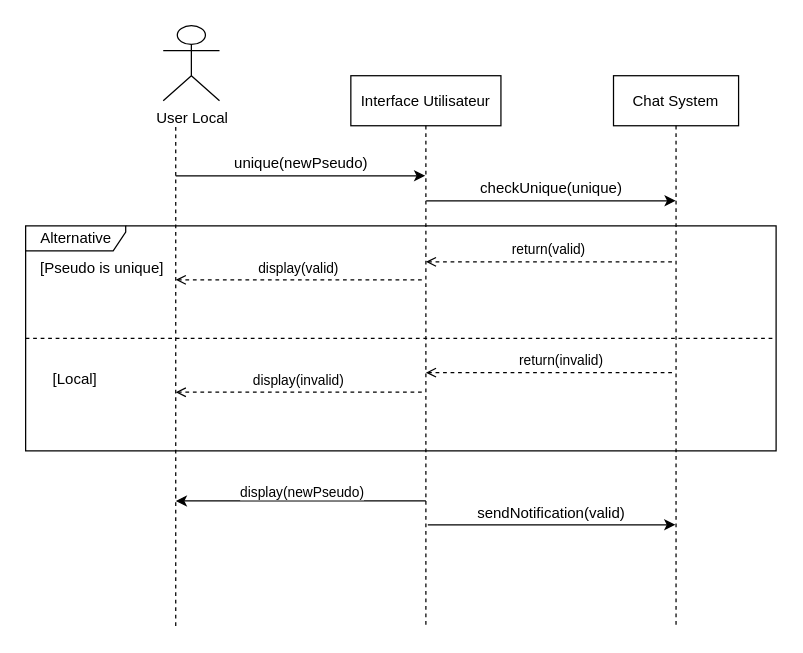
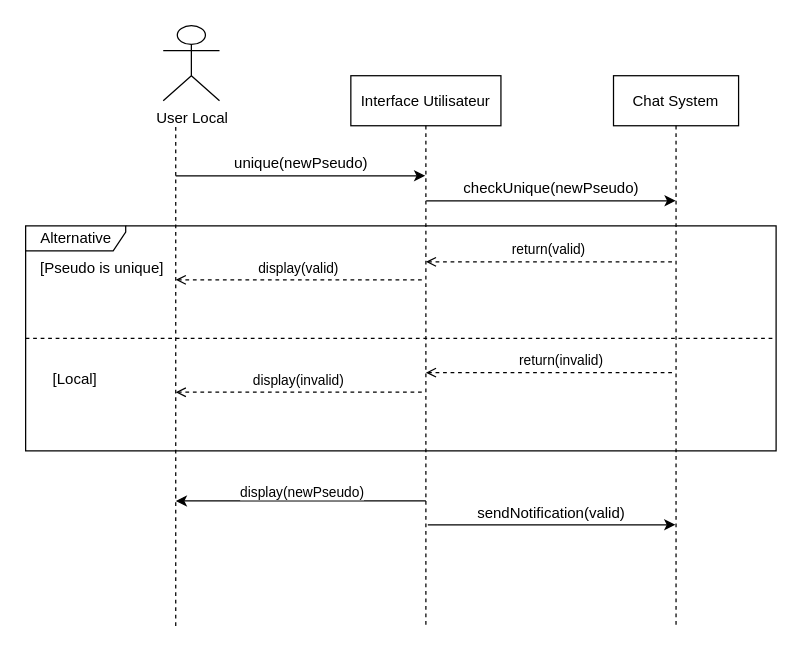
(551, 188) -> (551, 188)
